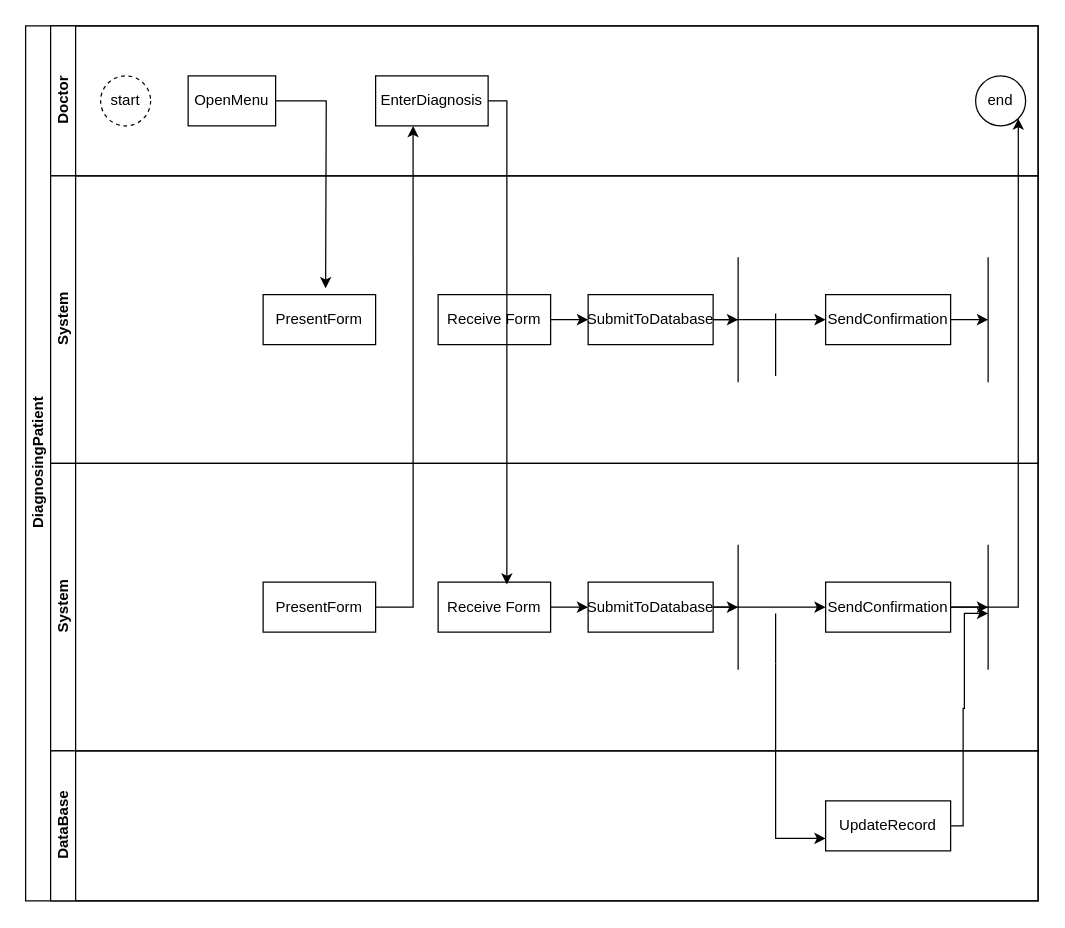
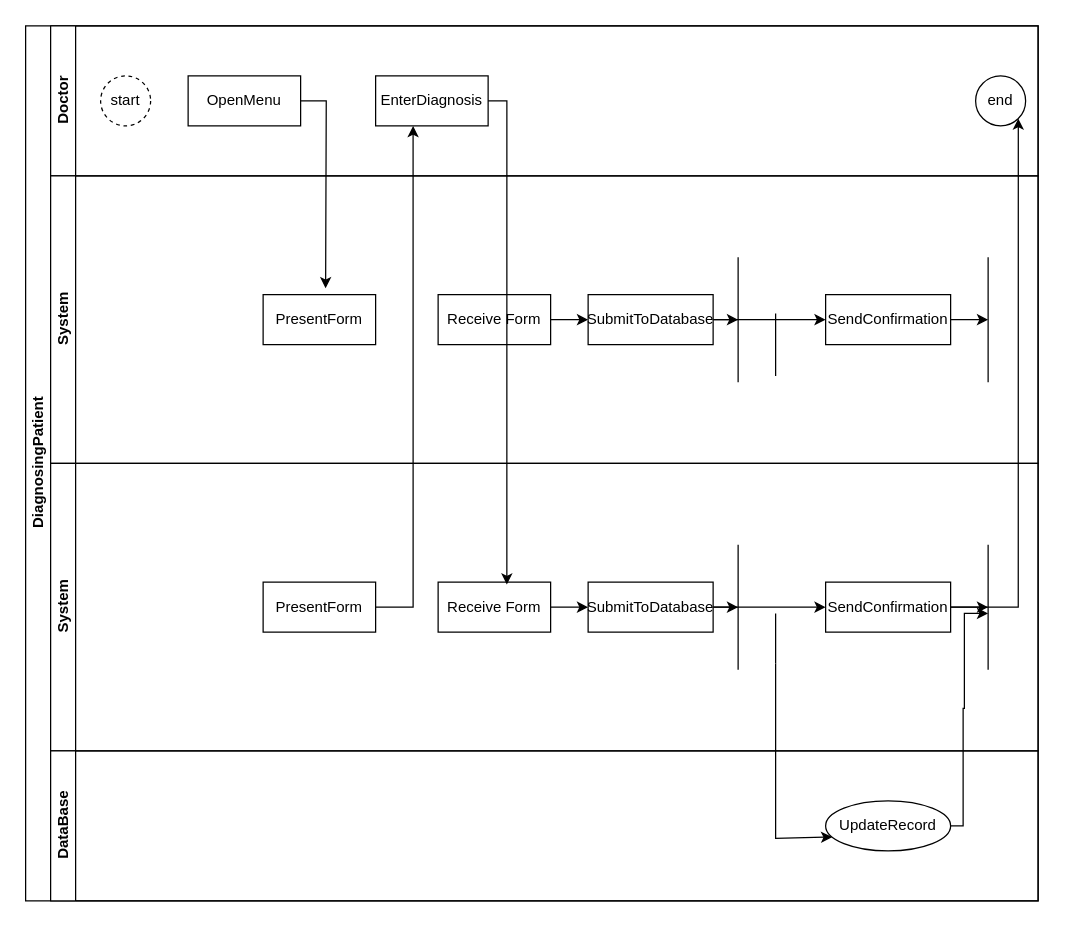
(232, 101) -> (244, 101)
(888, 826) -> (888, 826)
